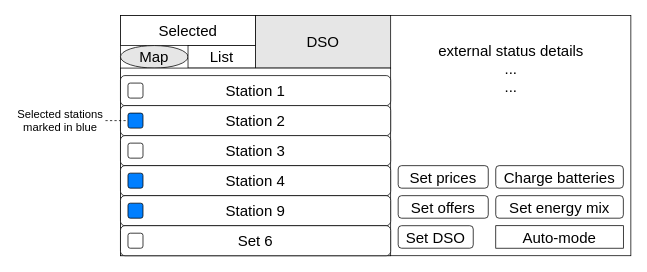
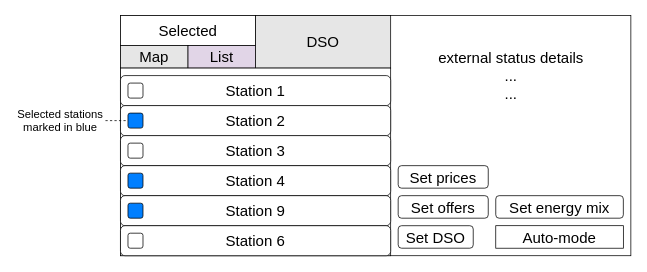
(154, 57) -> (154, 57)
(222, 57) -> (222, 57)
(510, 68) -> (510, 75)
(559, 177) -> none
(255, 240) -> (255, 240)
